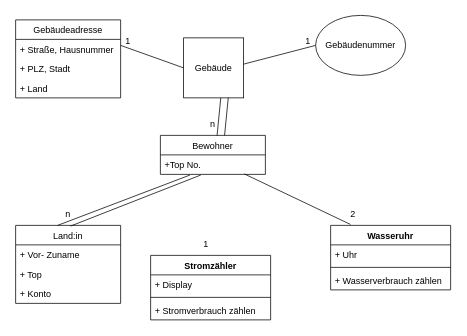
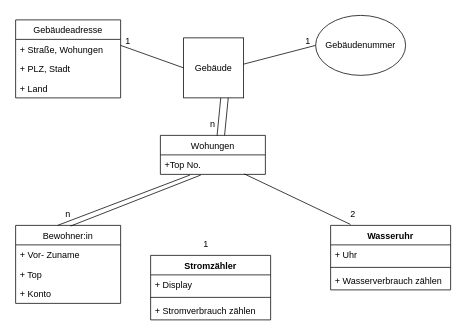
(66, 50) -> (61, 50)
(212, 146) -> (212, 146)
(68, 236) -> (68, 236)
